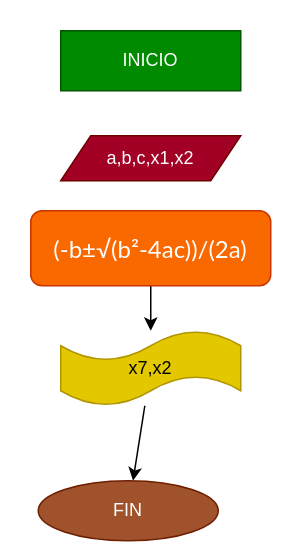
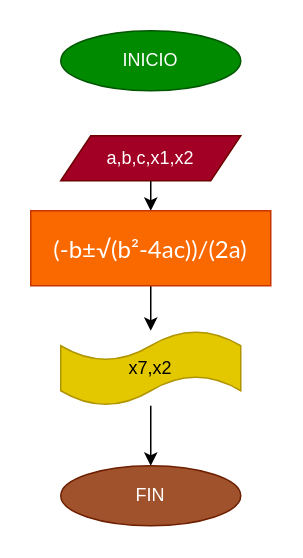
(151, 61) -> (151, 61)
none -> (151, 191)
(151, 248) -> (151, 248)
(128, 511) -> (151, 496)
